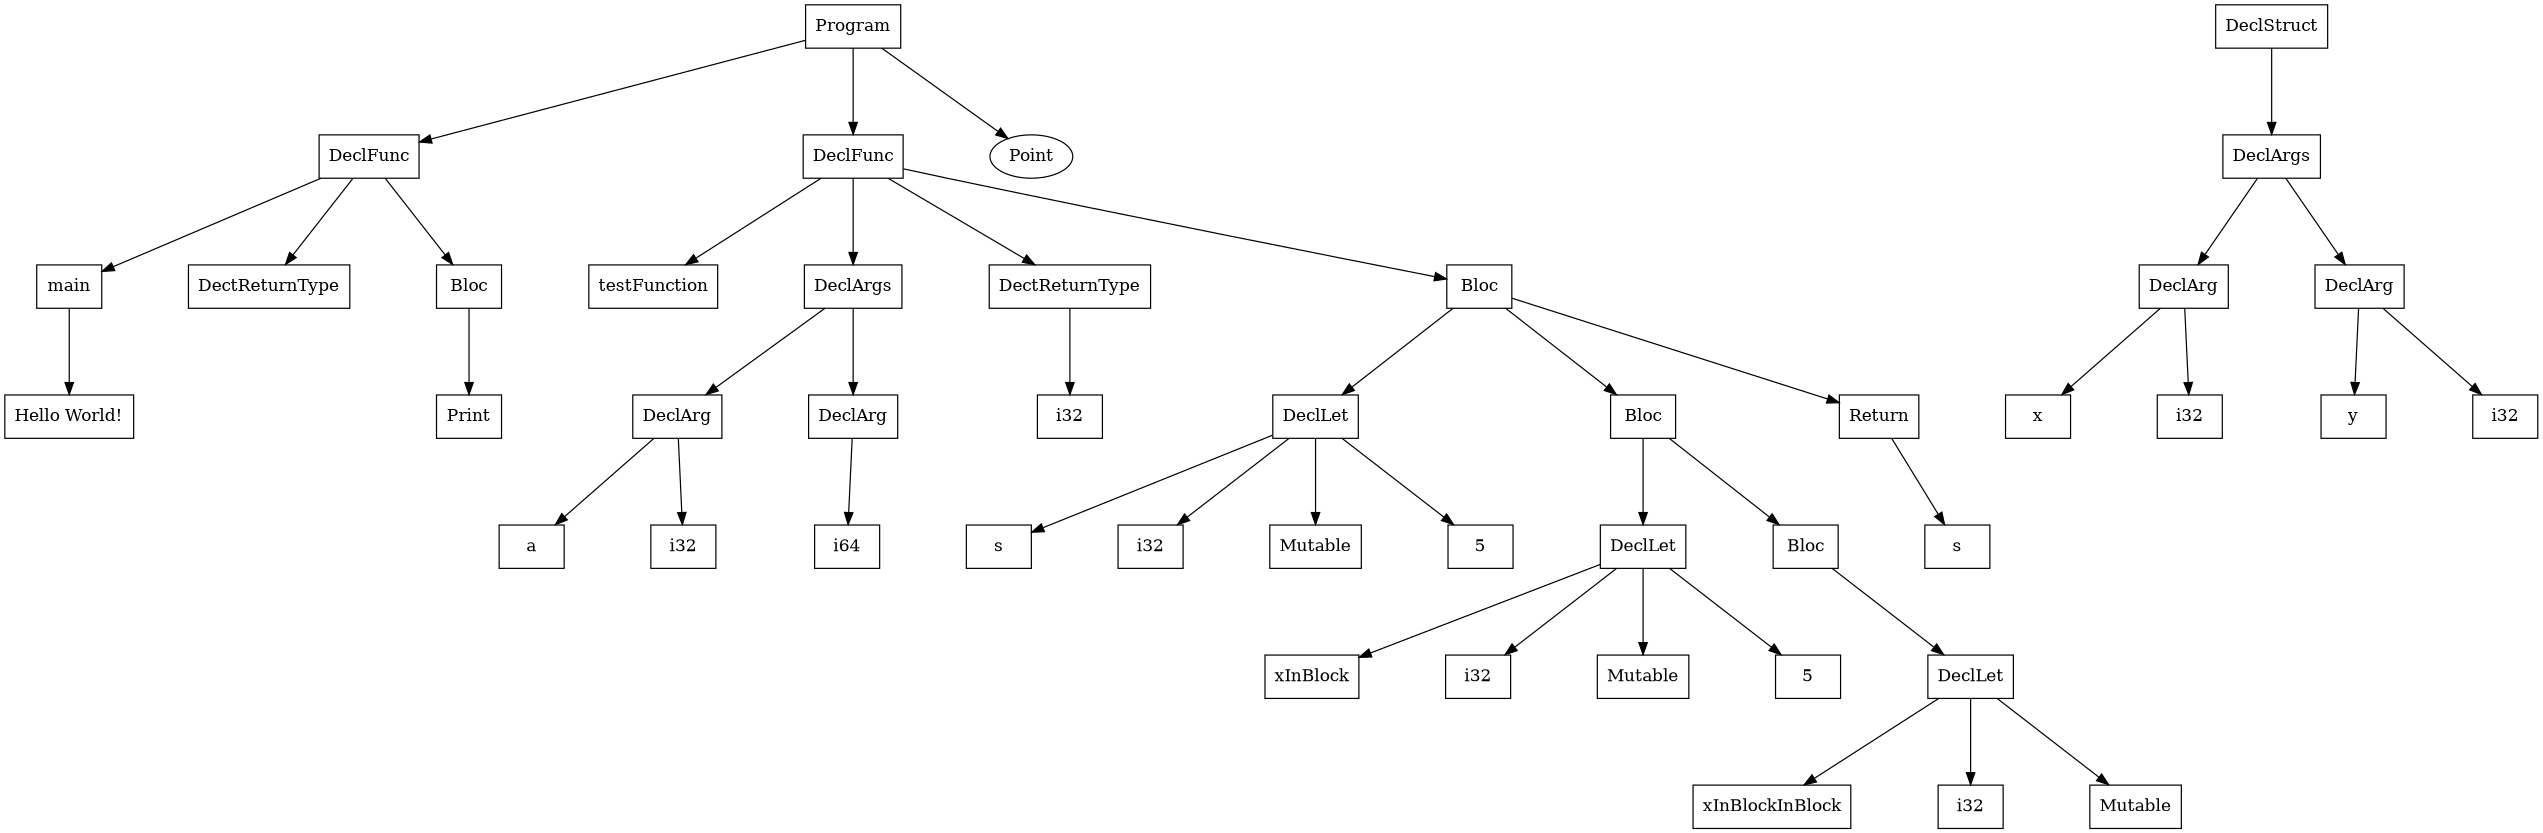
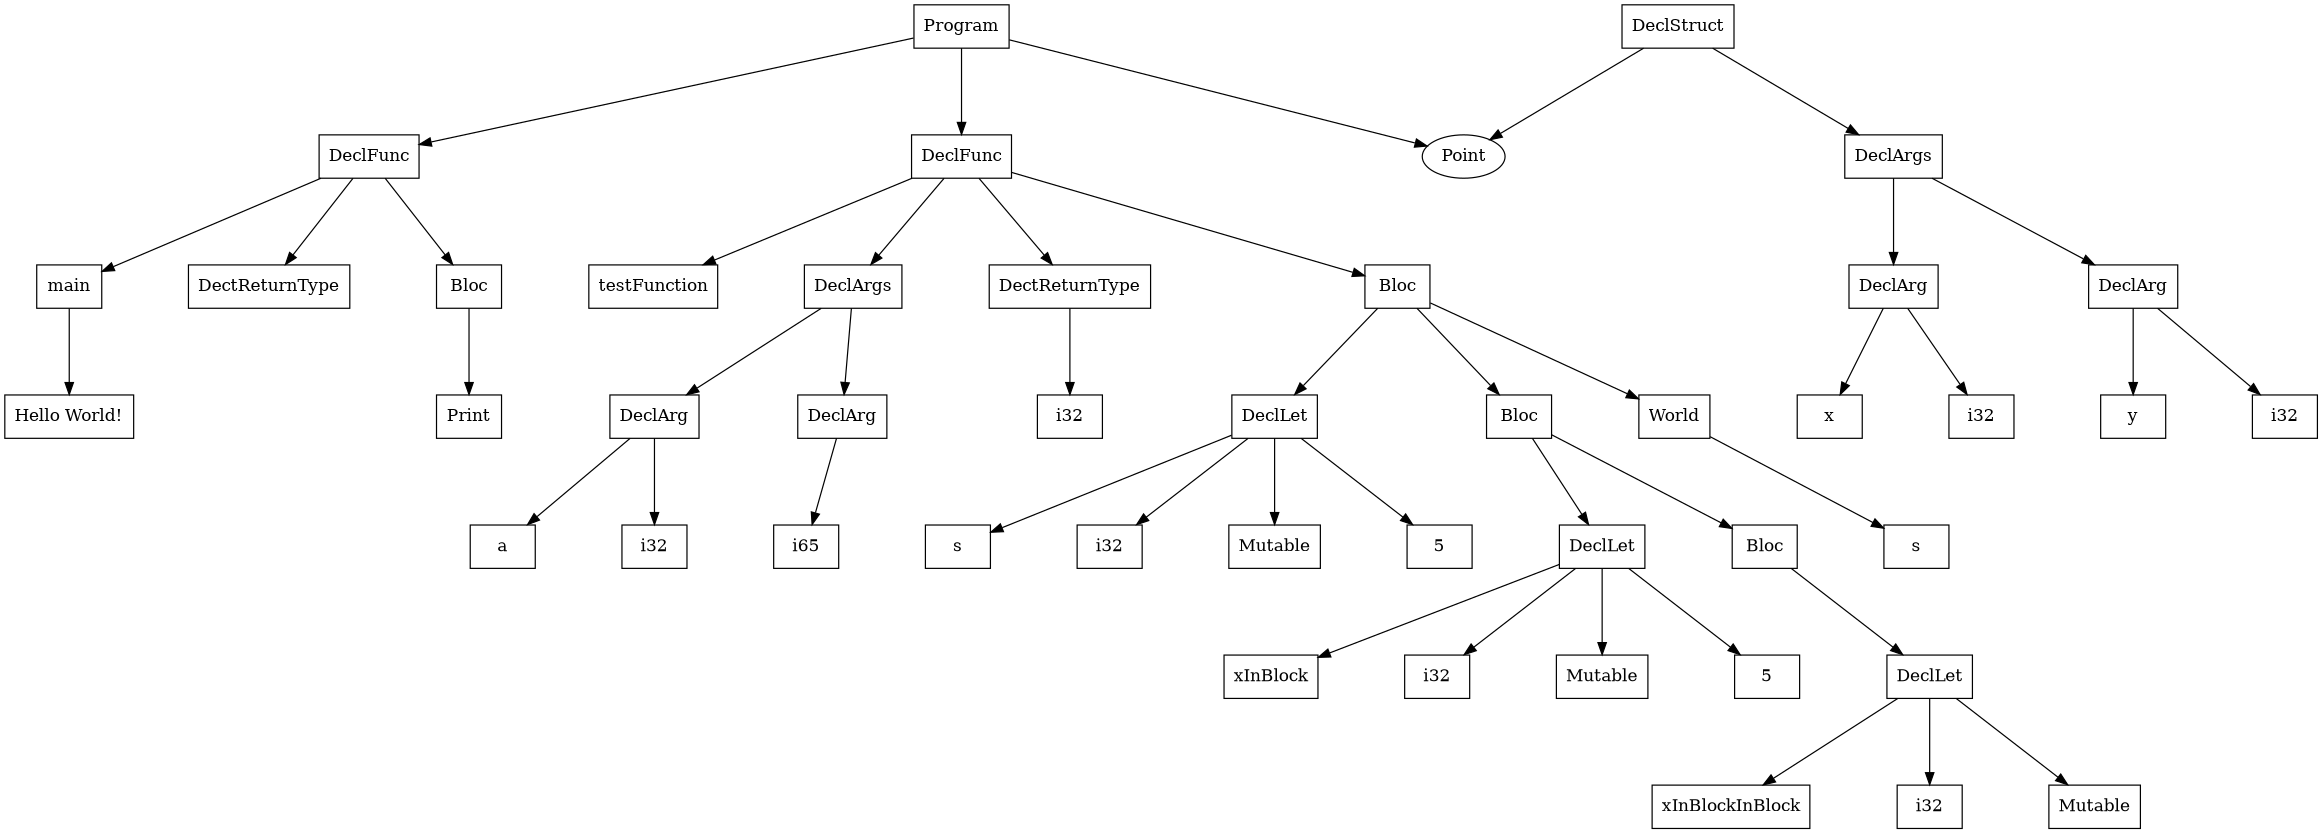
none -> (1572, 91)
(1879, 417) -> (1674, 417)
(847, 547) -> (806, 547)
